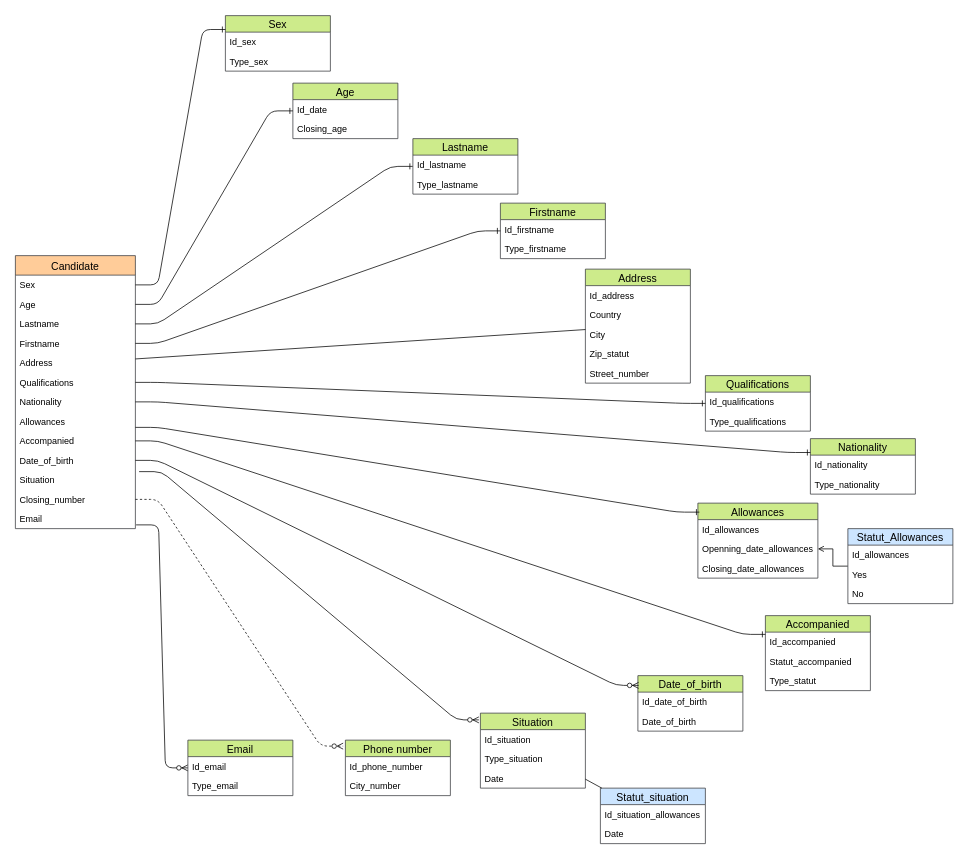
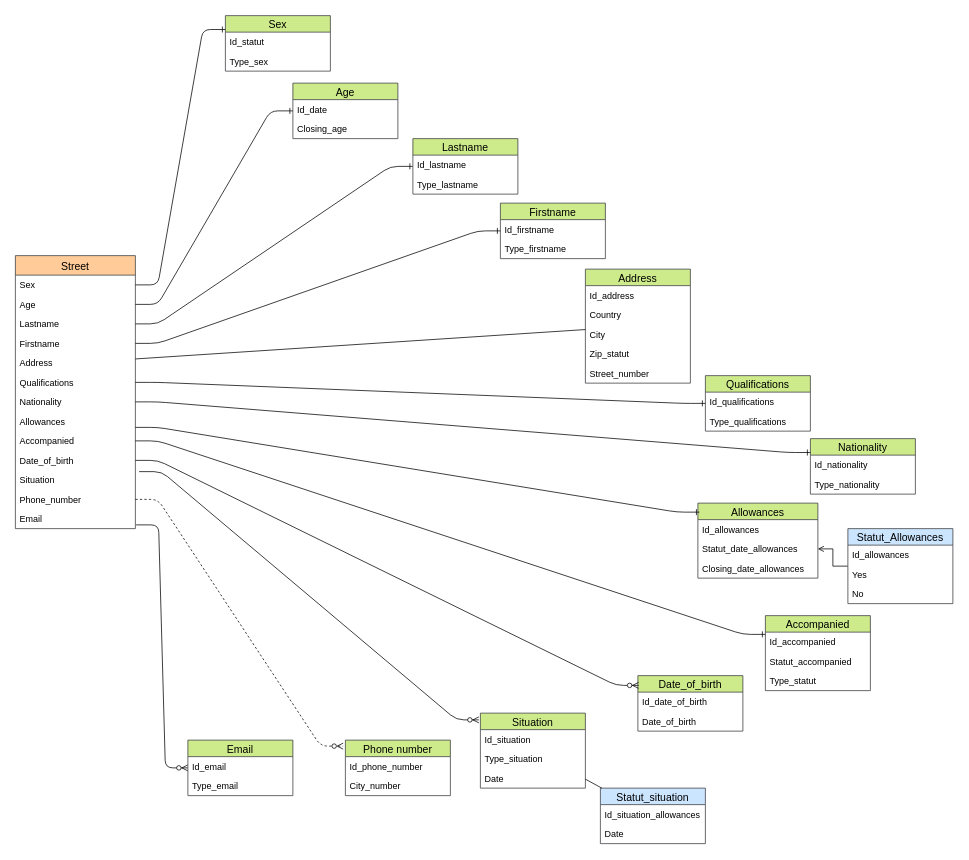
(245, 42) -> (252, 42)
(75, 266) -> (75, 266)
(52, 500) -> (50, 500)
(759, 549) -> (755, 549)
